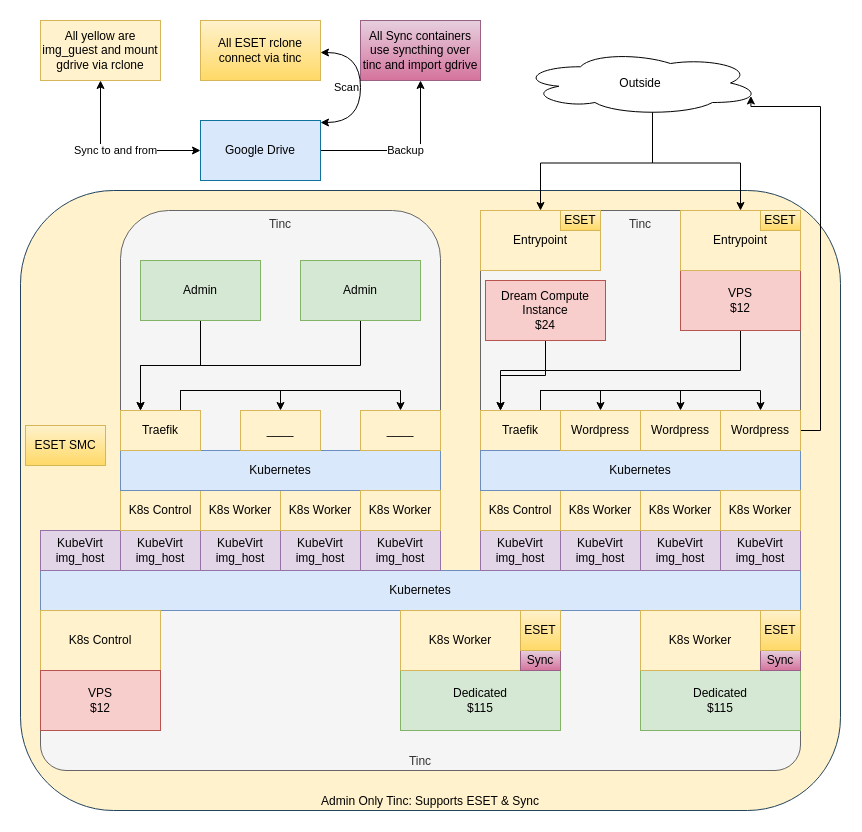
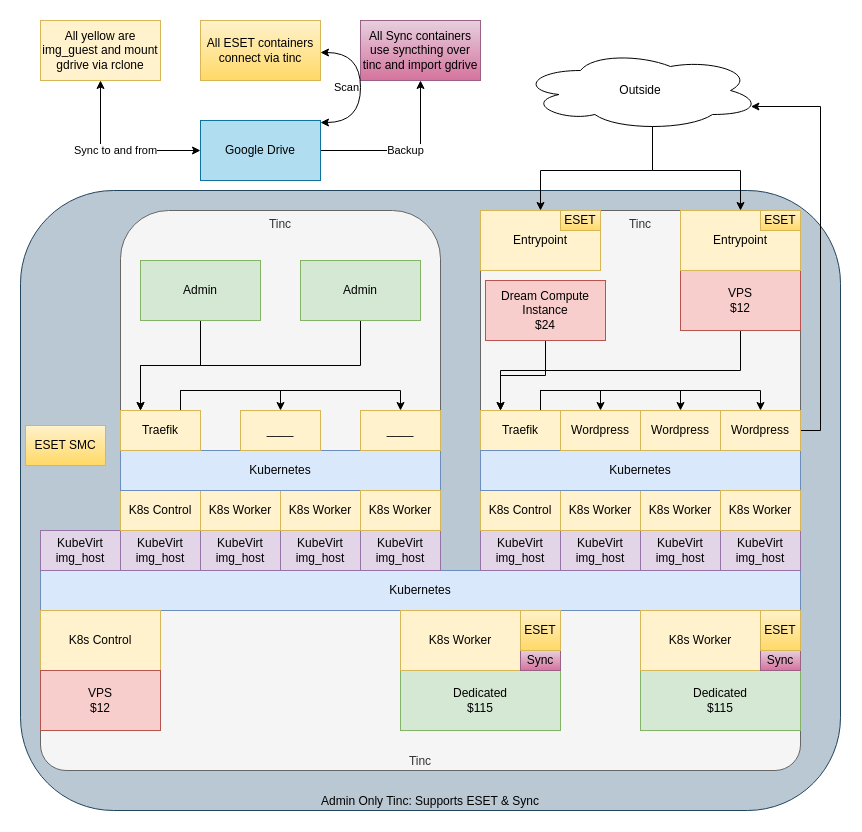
(261, 51) -> (261, 51)
(641, 83) -> (641, 91)
(261, 151) -> (261, 151)
(431, 800) -> (431, 800)
